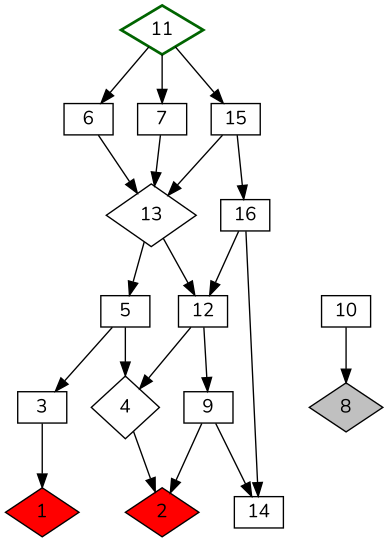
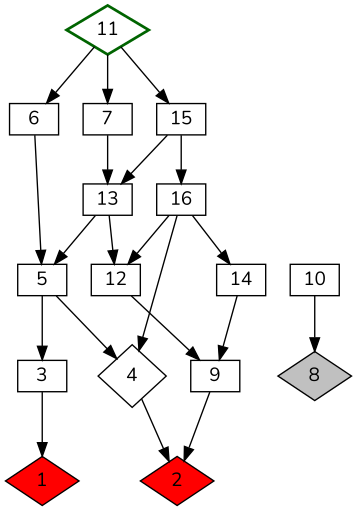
(114, 158) -> (38, 193)
(151, 215) -> (108, 200)
(170, 353) -> (160, 276)
(231, 454) -> (230, 321)
